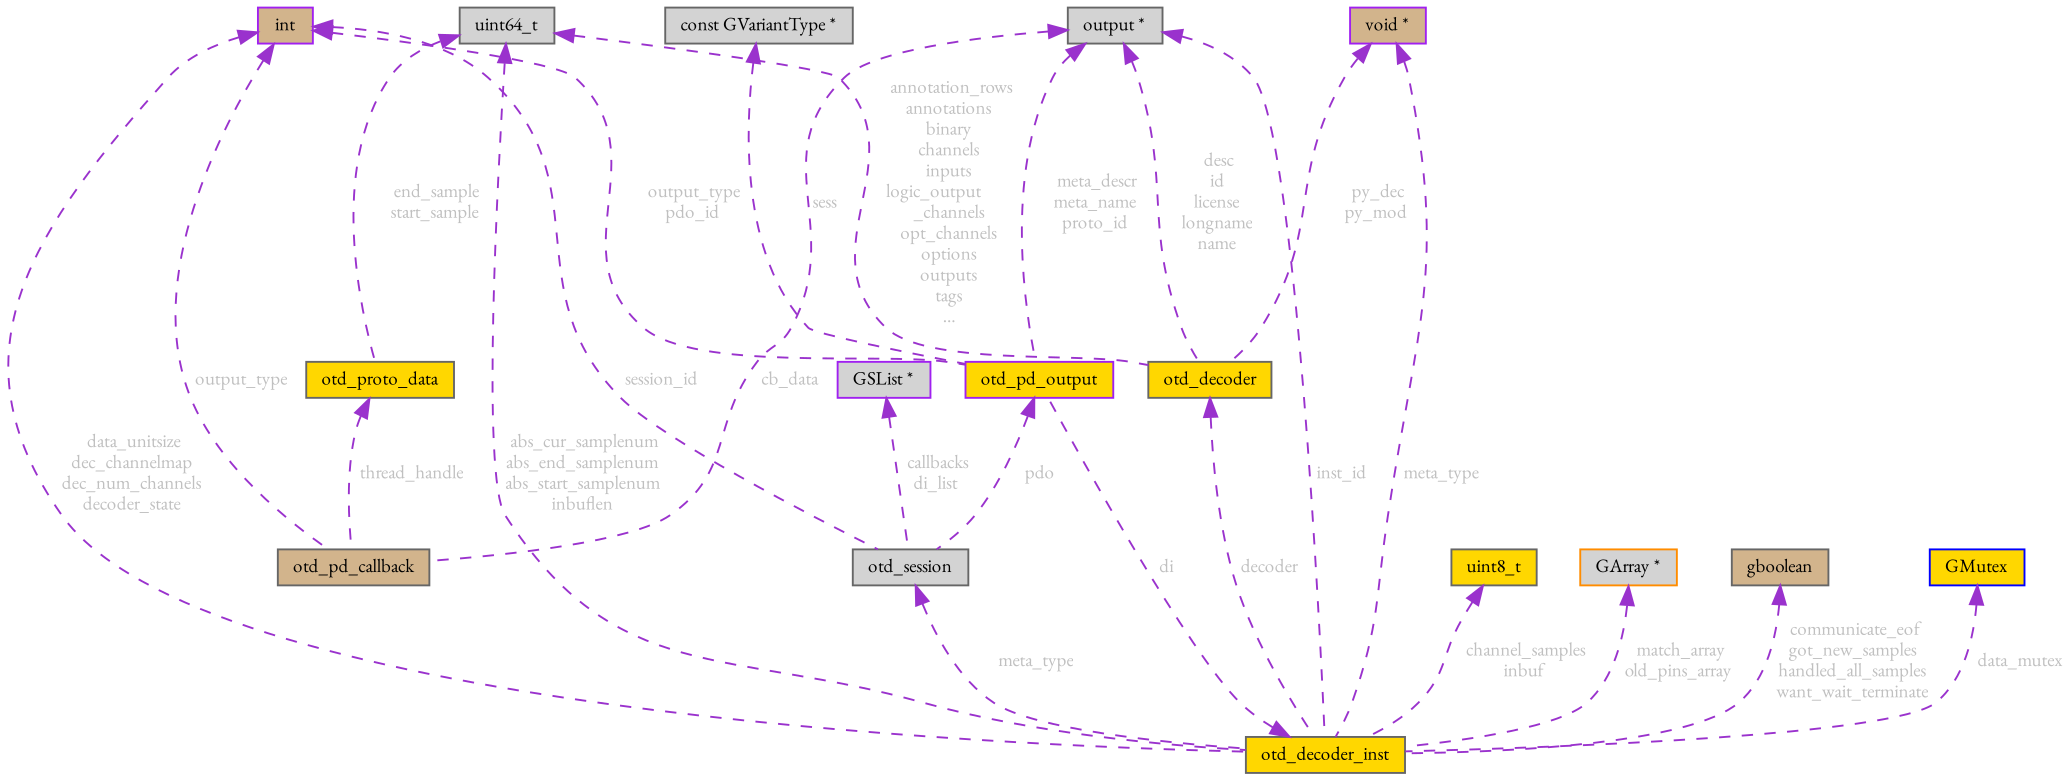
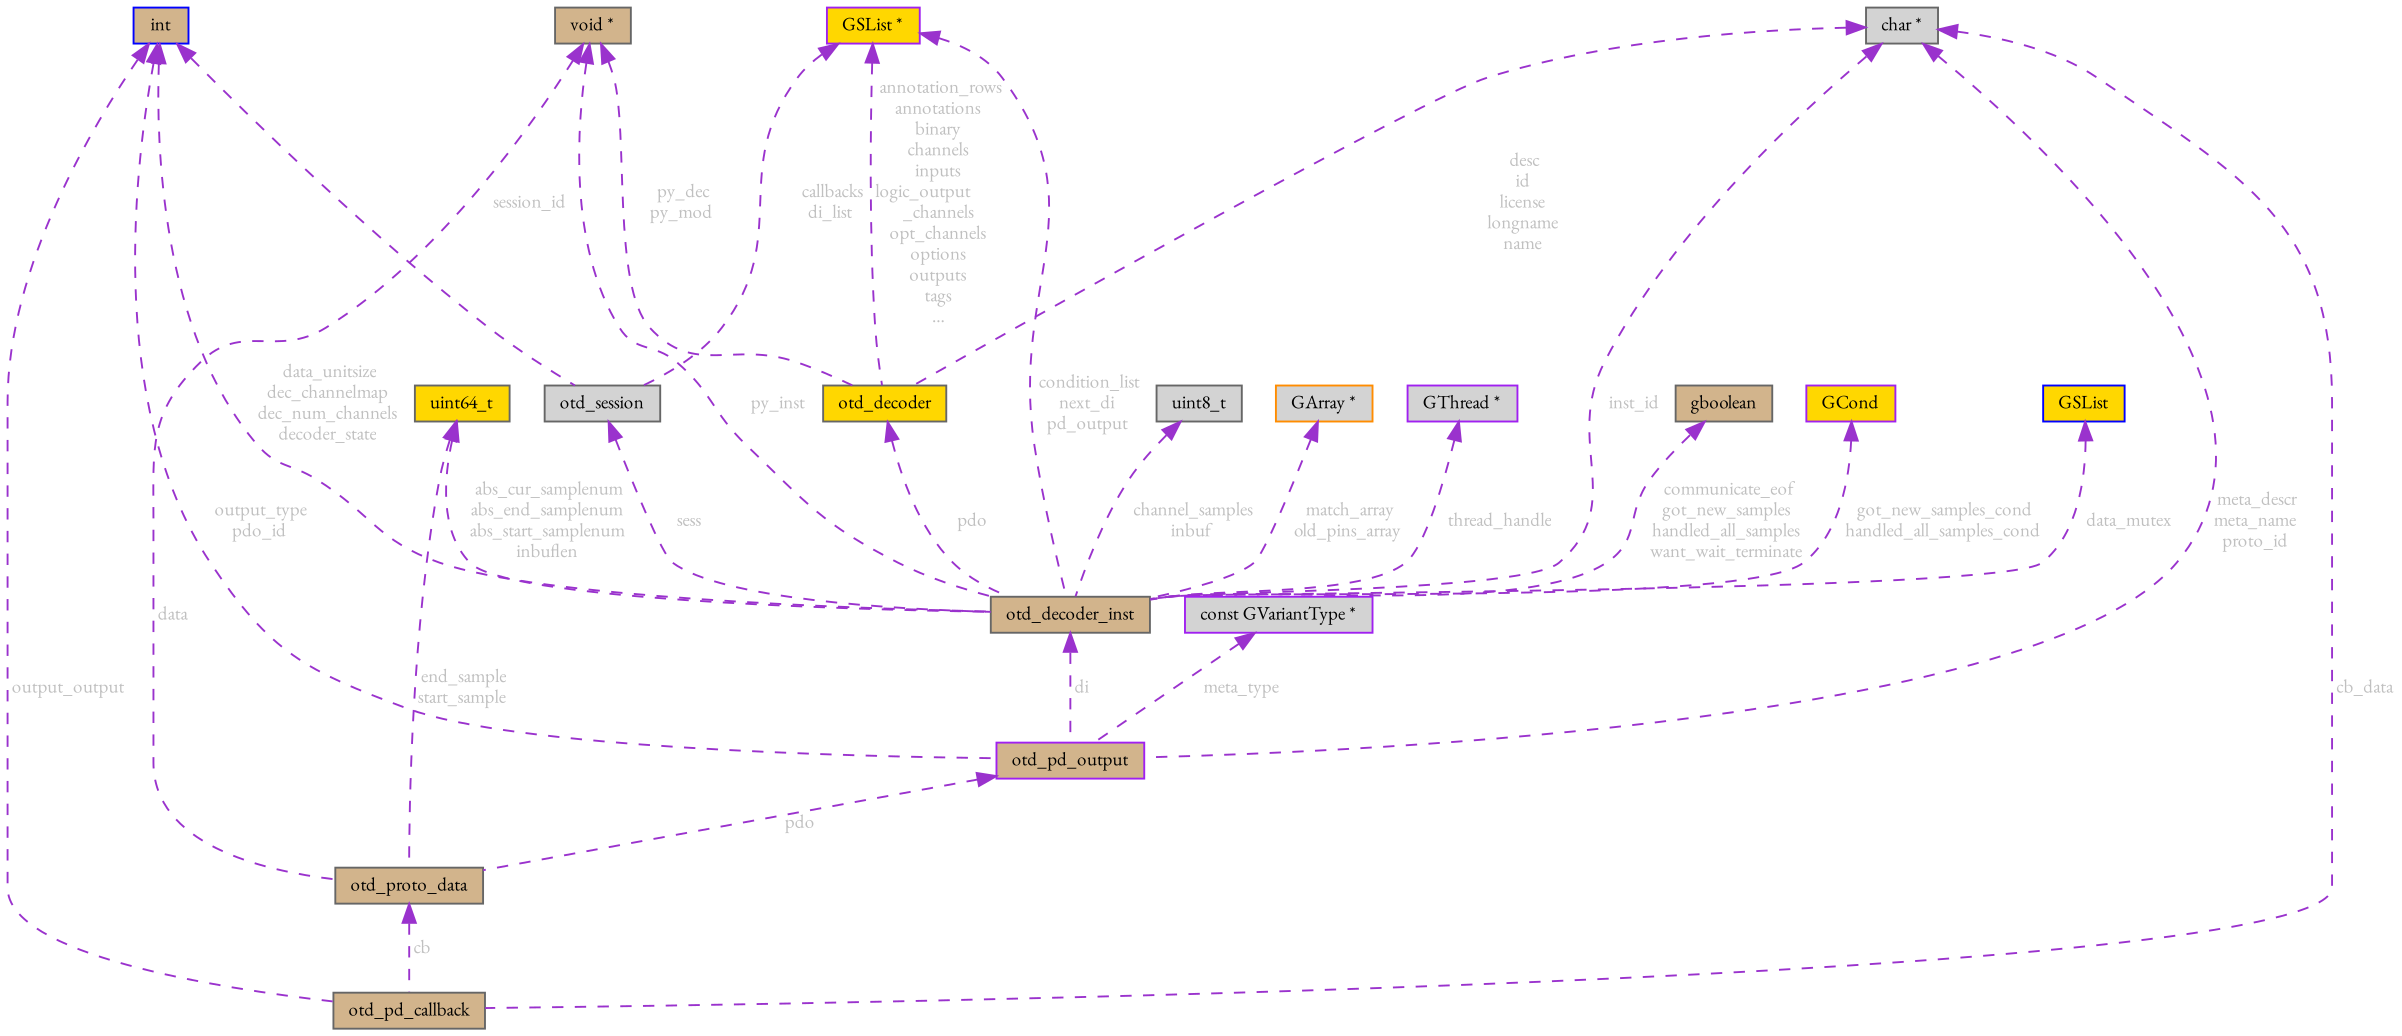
(285, 26) -> (161, 26)
(507, 26) -> (462, 404)
(759, 26) -> (1279, 615)
(1115, 26) -> (1902, 26)
(1388, 26) -> (593, 26)
(862, 202) -> (871, 224)
(823, 203) -> (1240, 688)
none -> (1039, 295)
(240, 380) -> (66, 688)
(380, 380) -> (409, 886)
(884, 380) -> (873, 26)
(1039, 380) -> (1070, 761)
none -> (171, 397)
none -> (1463, 404)
none -> (1851, 404)
(410, 474) -> (421, 948)
(1440, 474) -> (776, 404)
(993, 490) -> (730, 825)
(1268, 567) -> (971, 521)
(1494, 567) -> (1199, 404)
(1977, 567) -> (2084, 404)
(1035, 661) -> (688, 521)
(1325, 755) -> (1070, 615)
